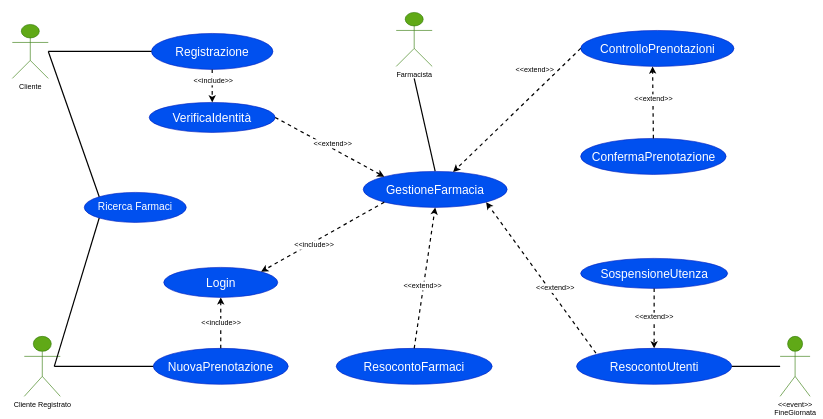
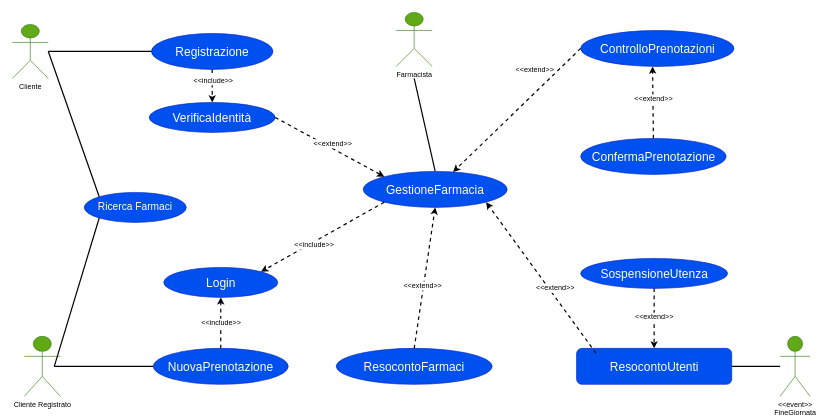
(654, 366) -> (654, 366)
